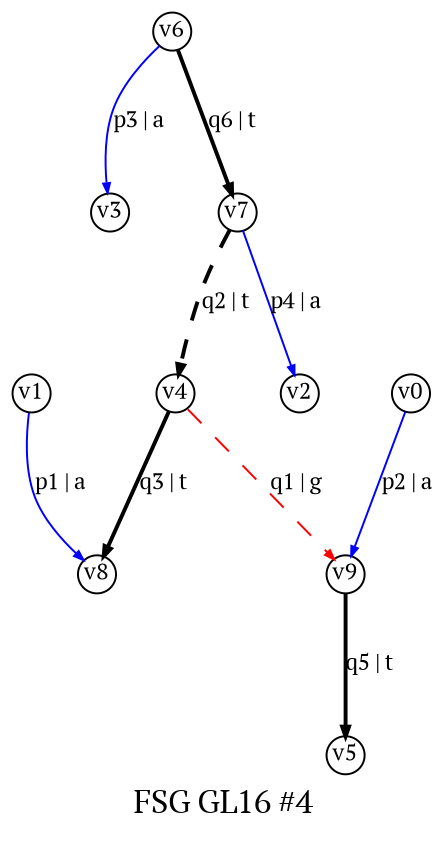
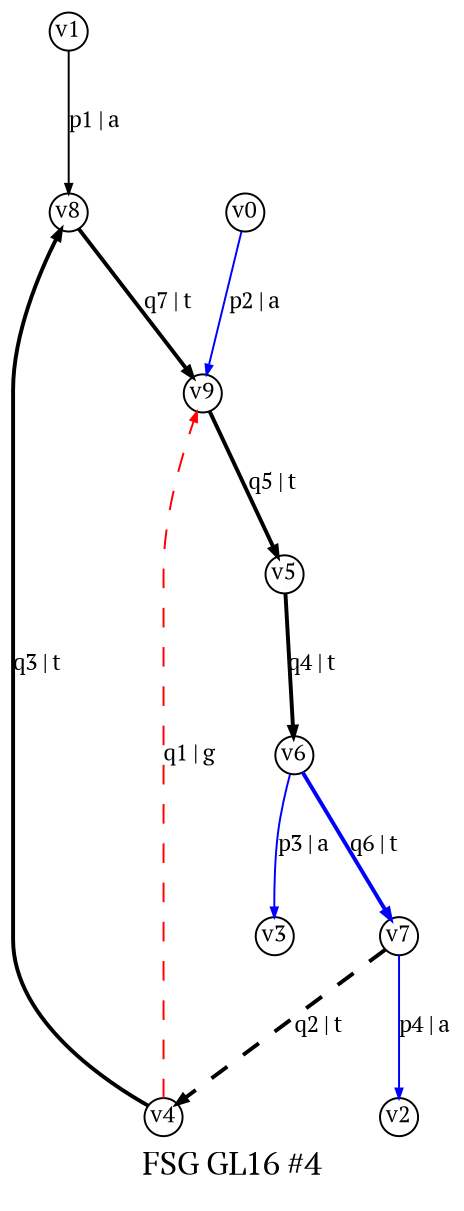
(203, 117) -> (344, 841)
none -> (132, 298)
(33, 490) -> (69, 117)
none -> (289, 660)
